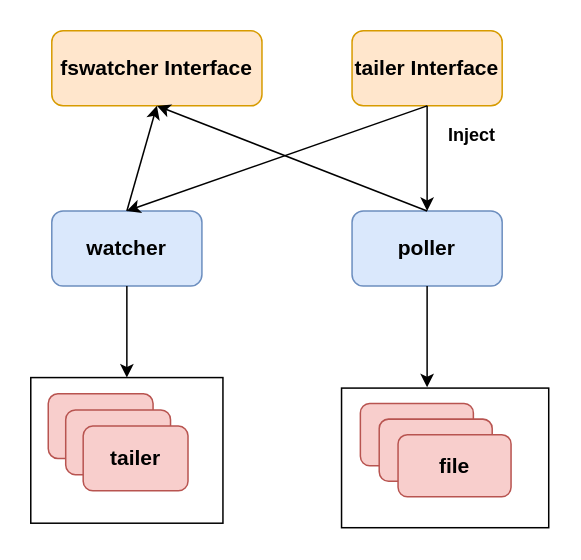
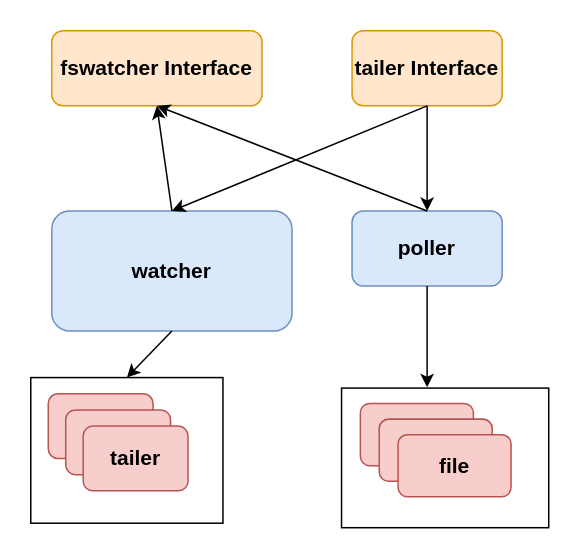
(472, 136) -> none
(127, 248) -> (172, 271)
